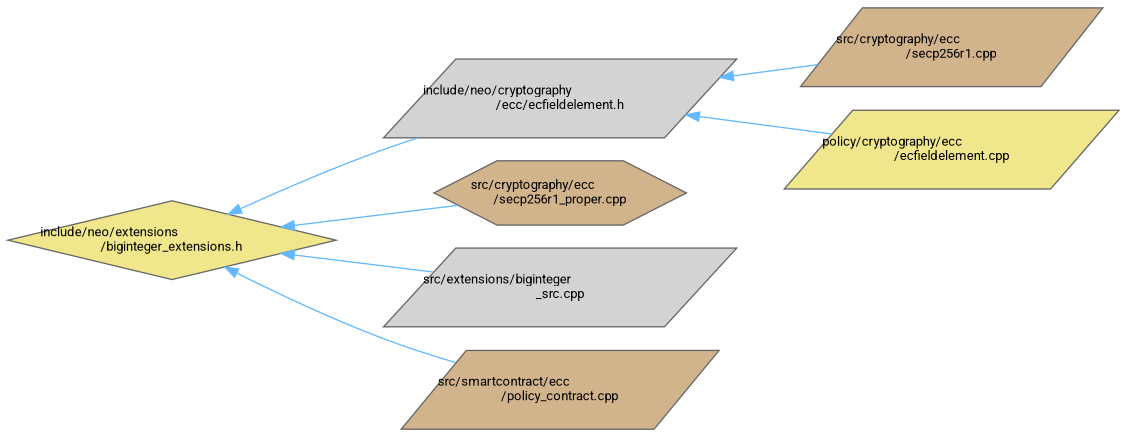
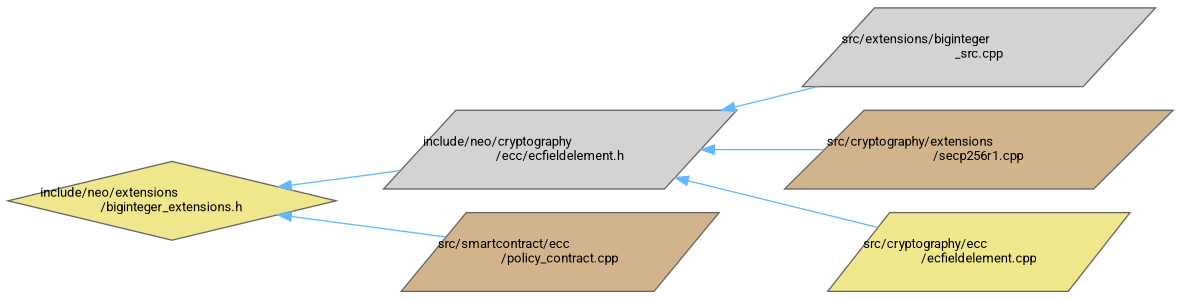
(952, 47) -> (979, 150)
(952, 150) -> (979, 252)
(560, 193) -> none
(364, 264) -> (776, 97)
